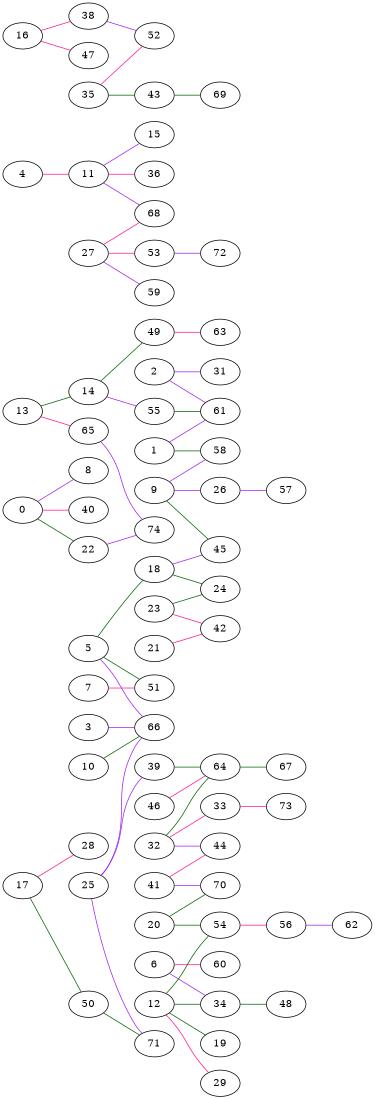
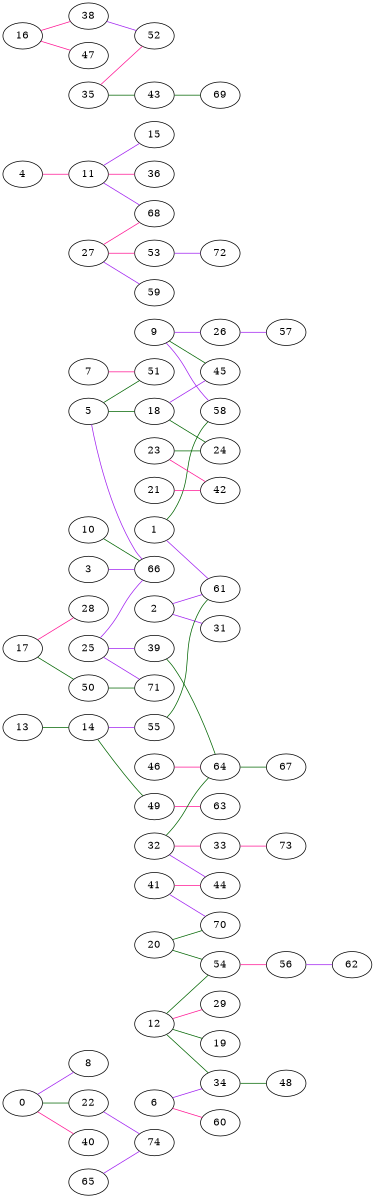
(56, 421) -> none
